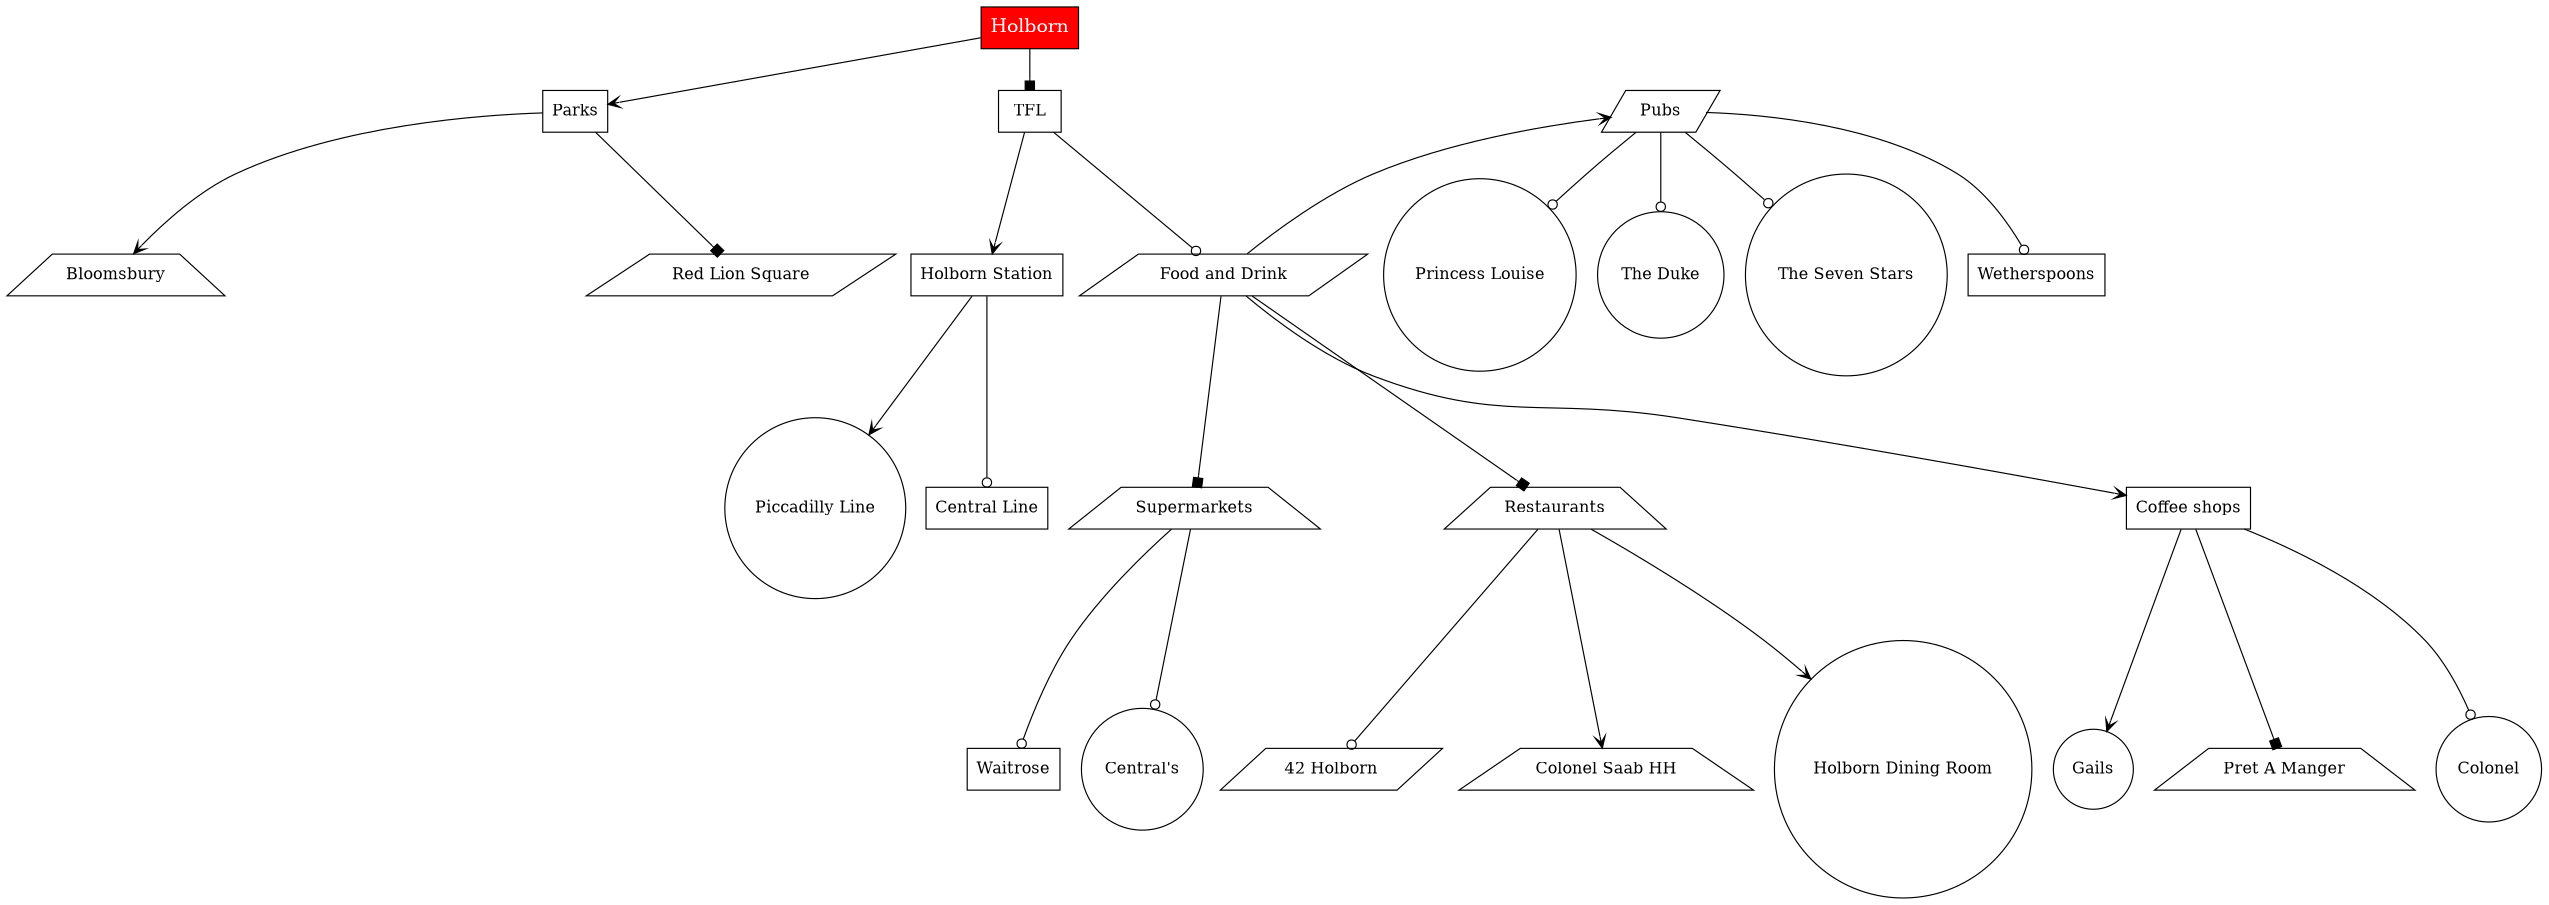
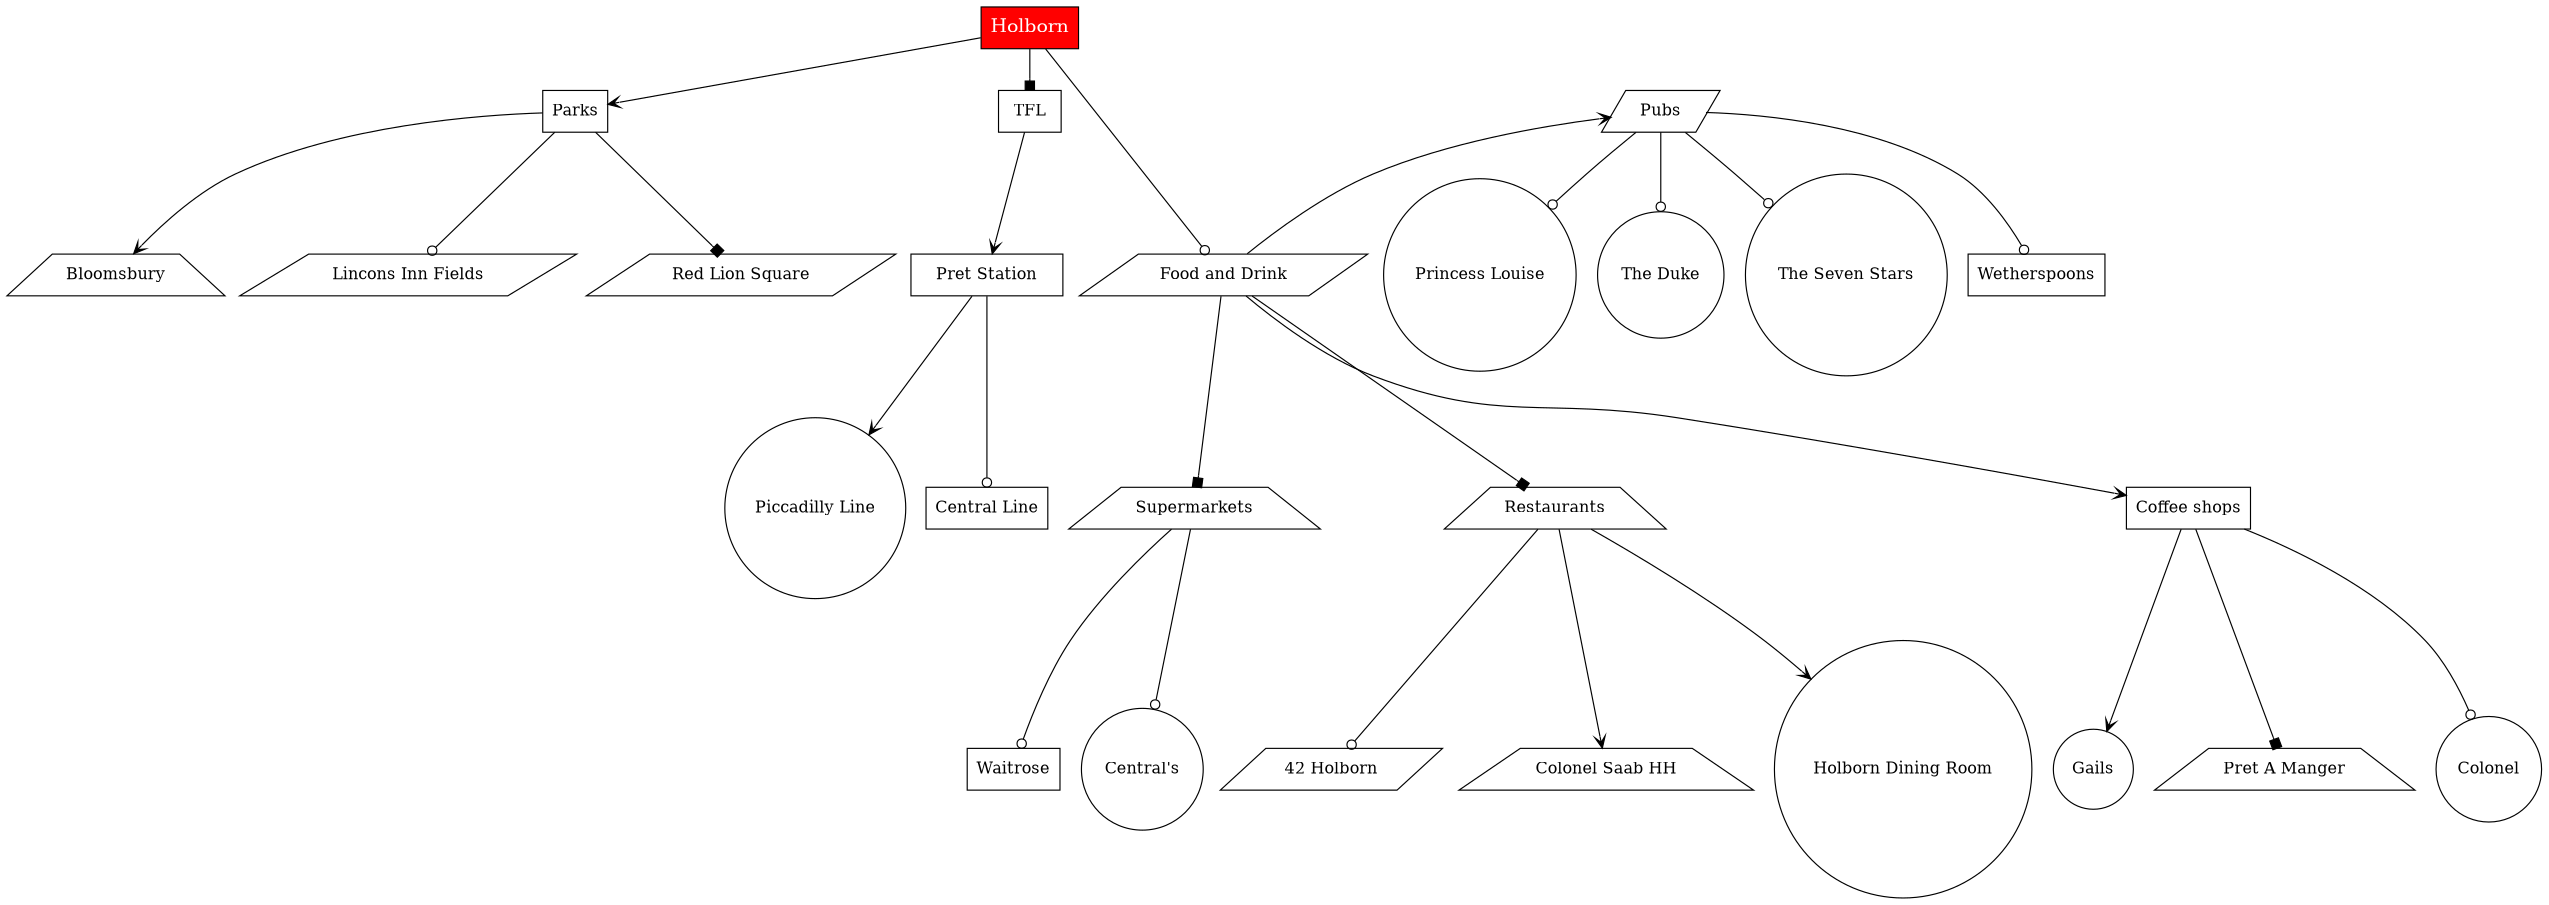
(1123, 190) -> (1124, 148)
none -> (408, 275)
(987, 275) -> (987, 275)
